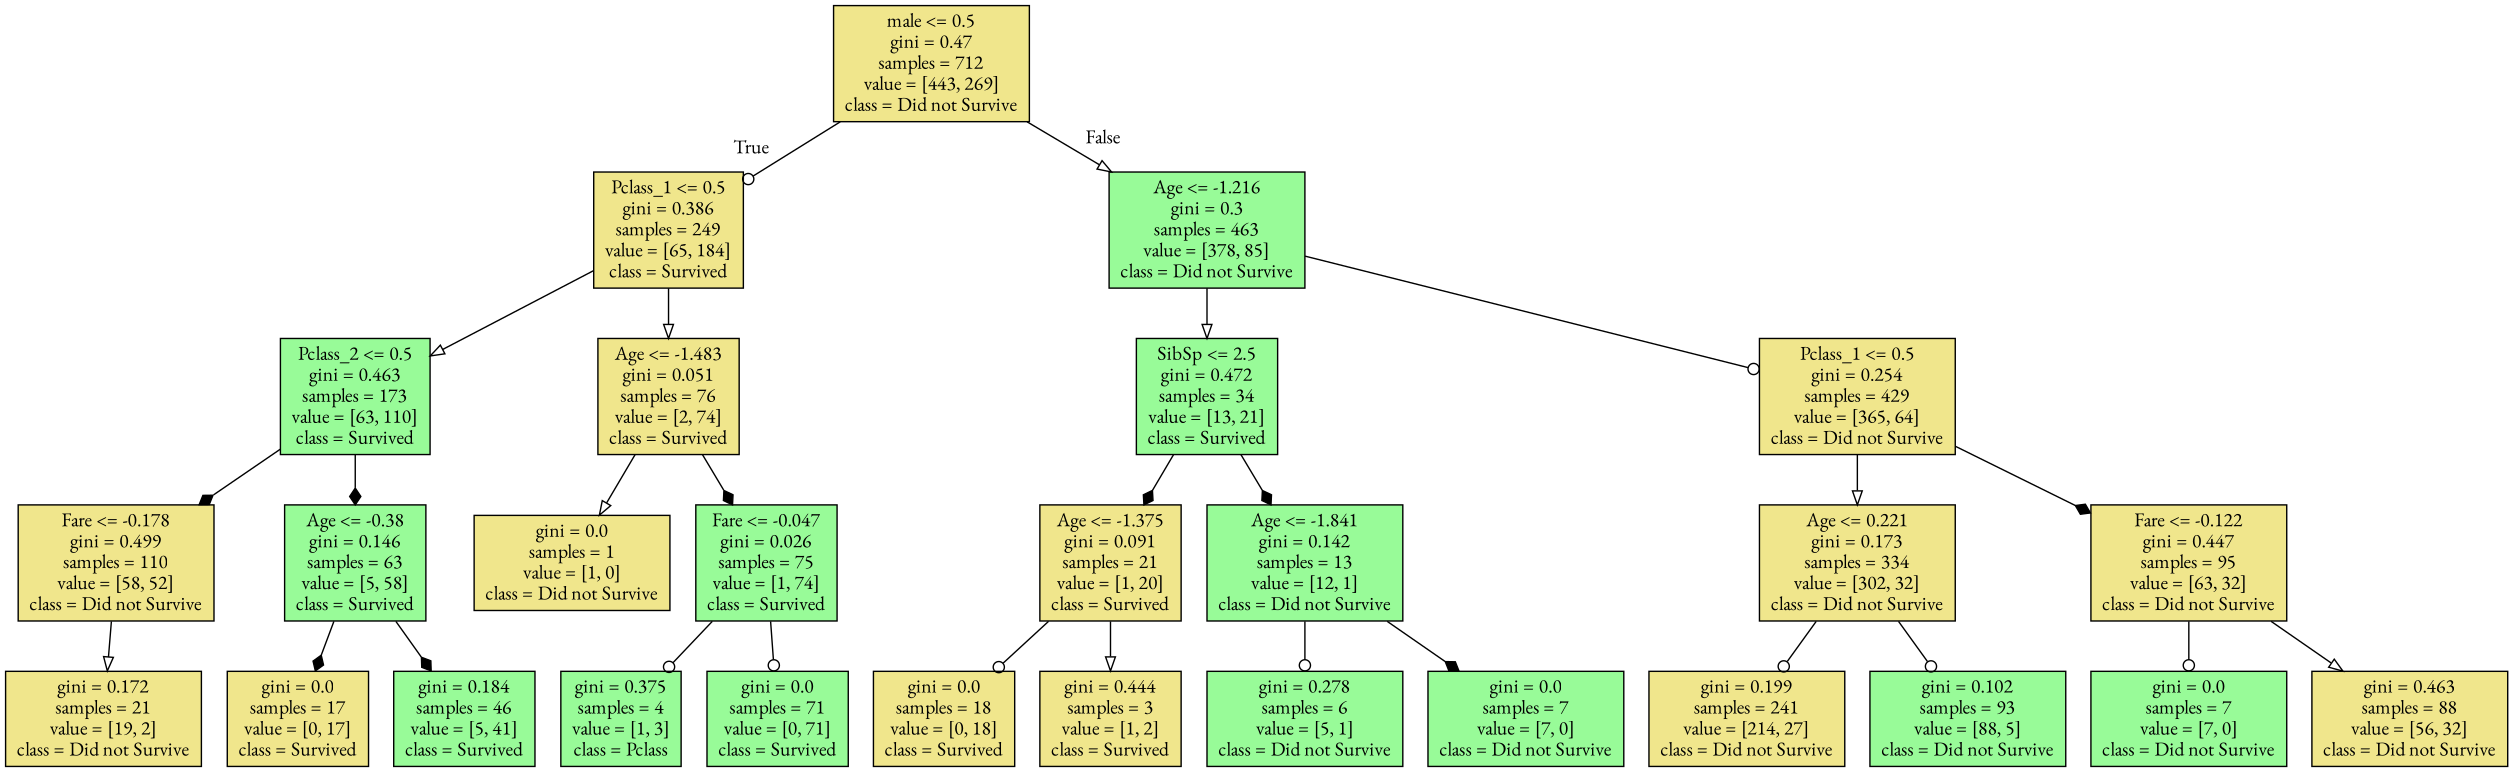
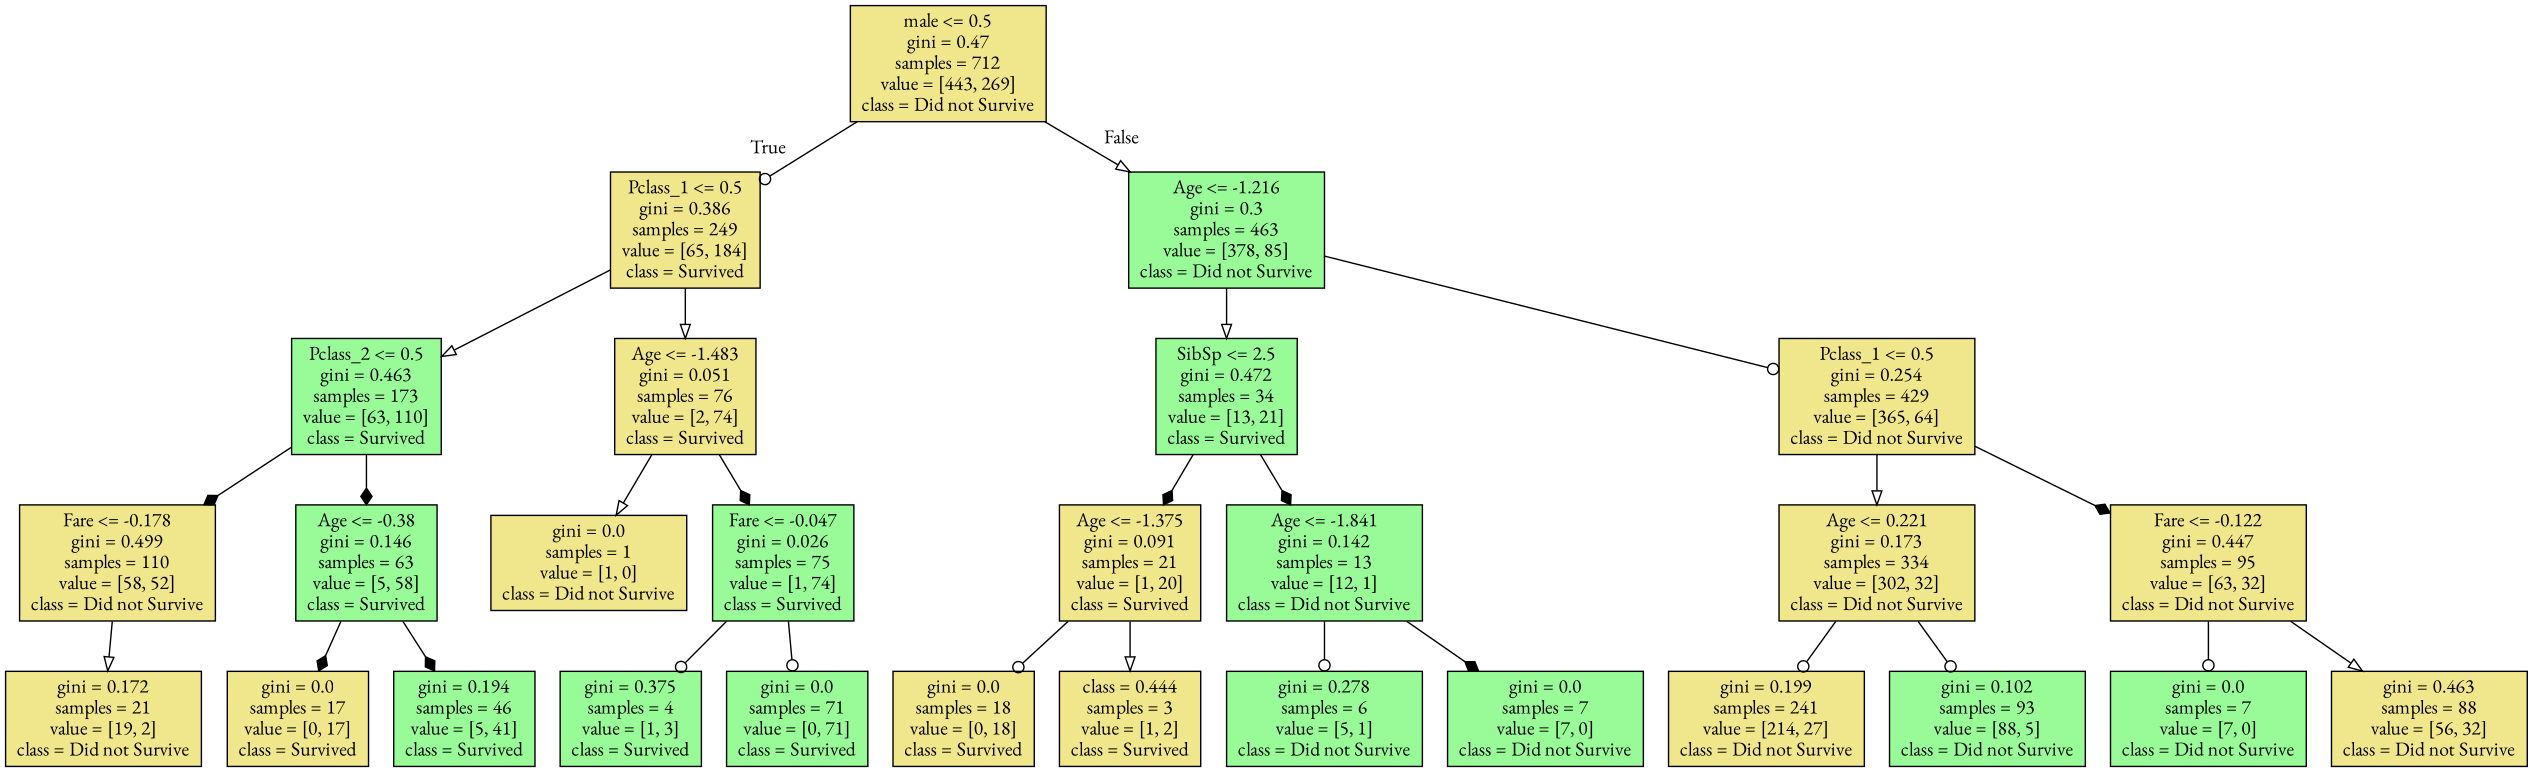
(464, 719) -> (464, 719)
(621, 719) -> (631, 719)
(1110, 719) -> (1130, 719)
